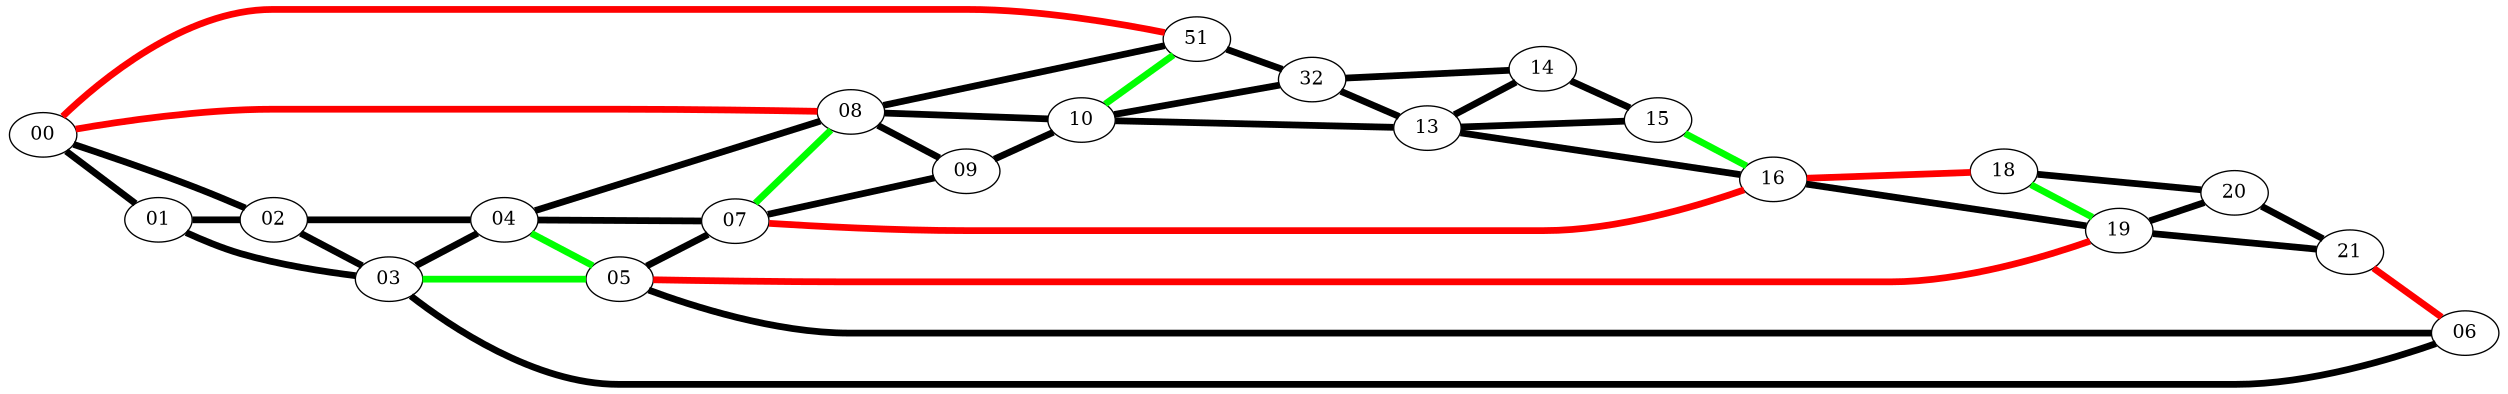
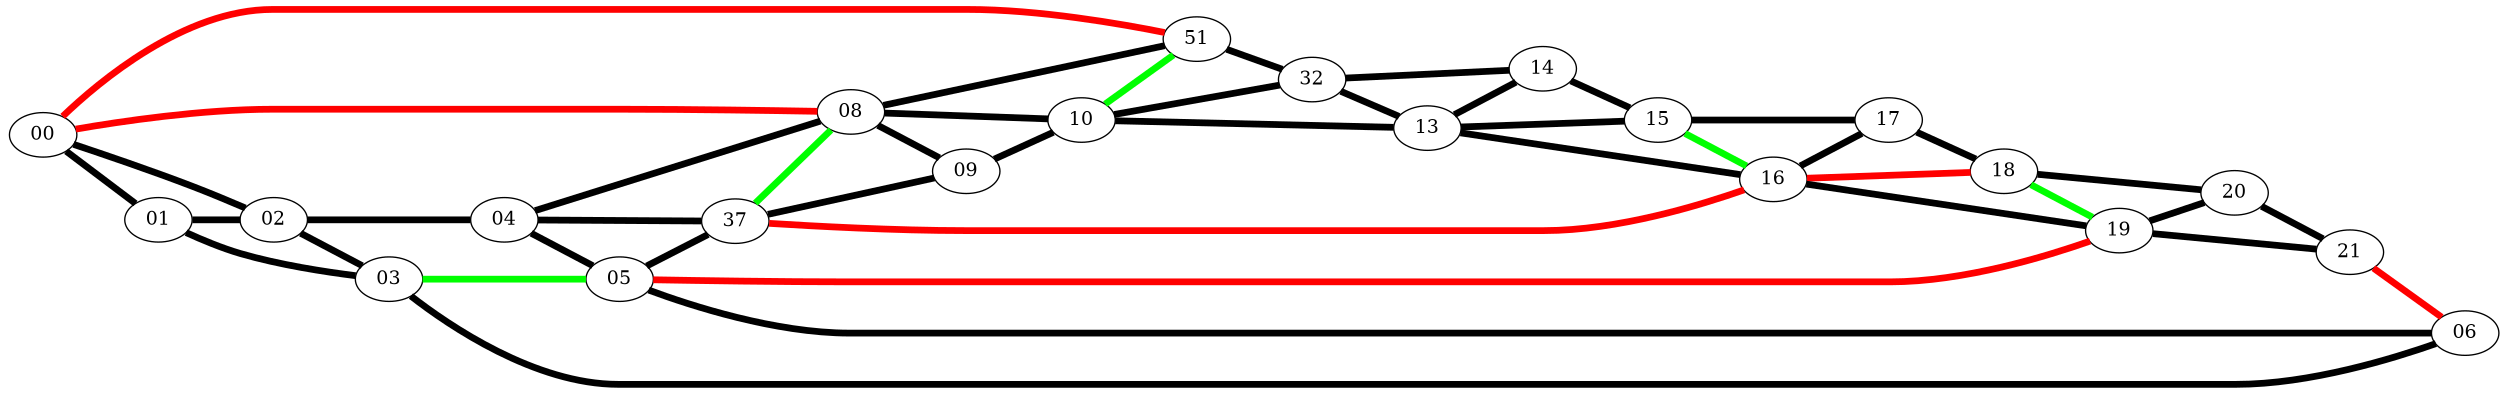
none -> (1889, 120)
(735, 221) -> (735, 221)
(447, 249) -> none
(562, 250) -> (562, 250)
